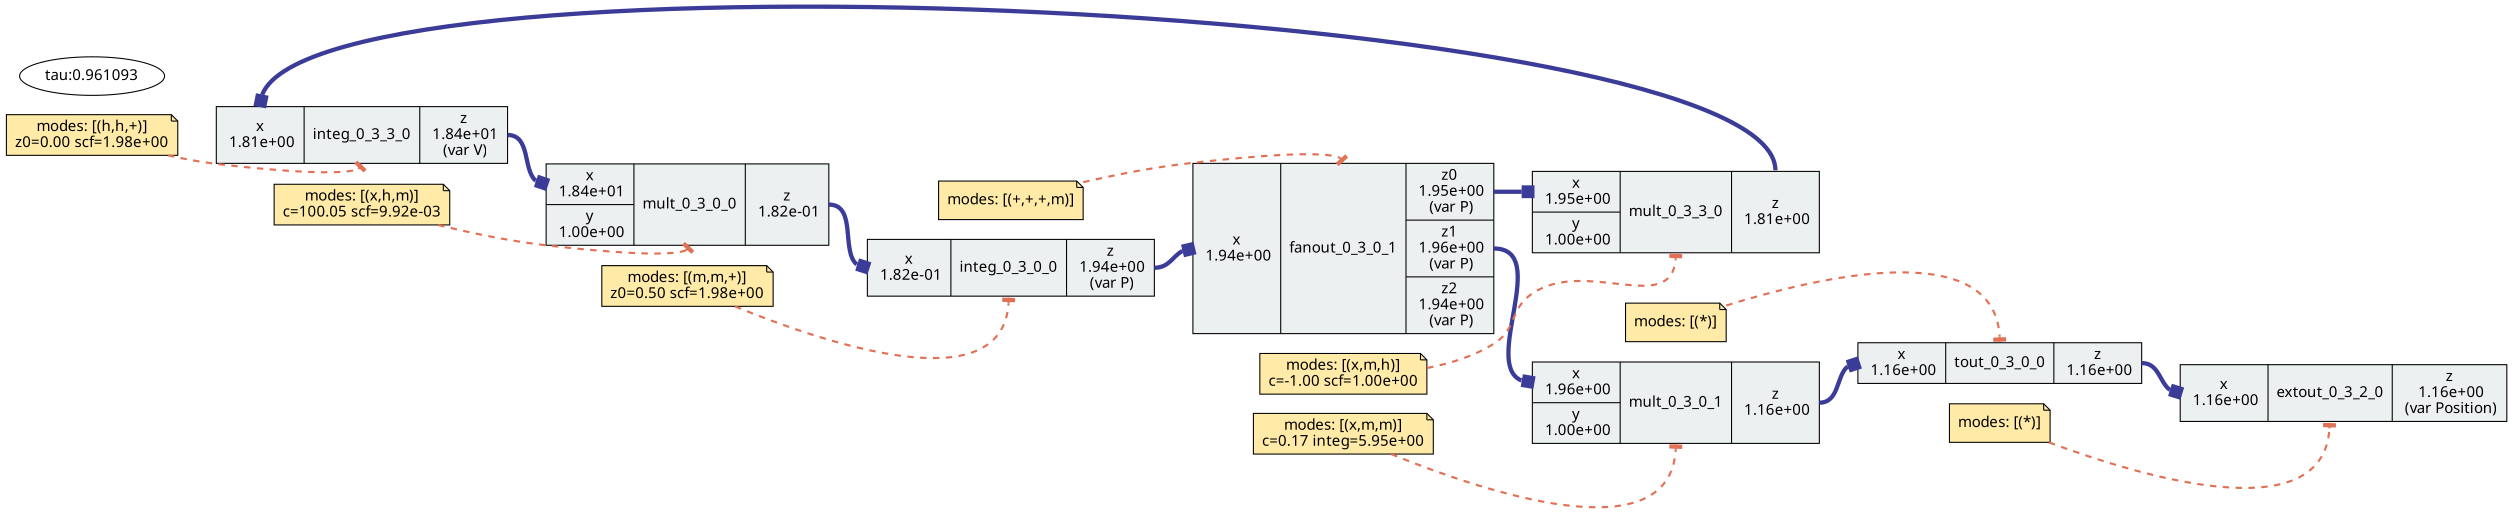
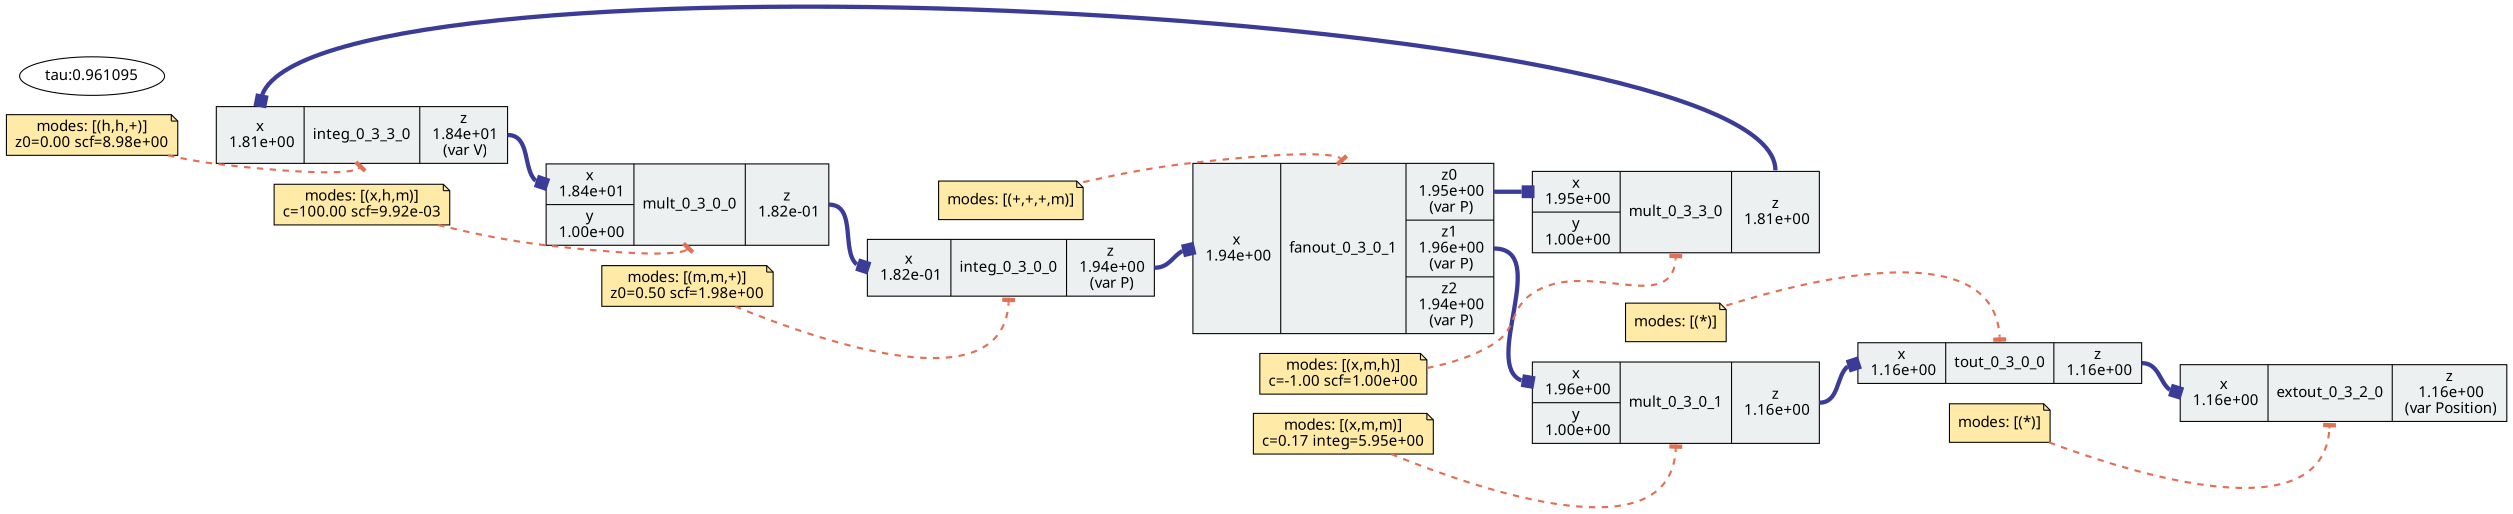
(92, 76) -> (92, 76)
(92, 135) -> (92, 135)
(362, 205) -> (362, 205)
